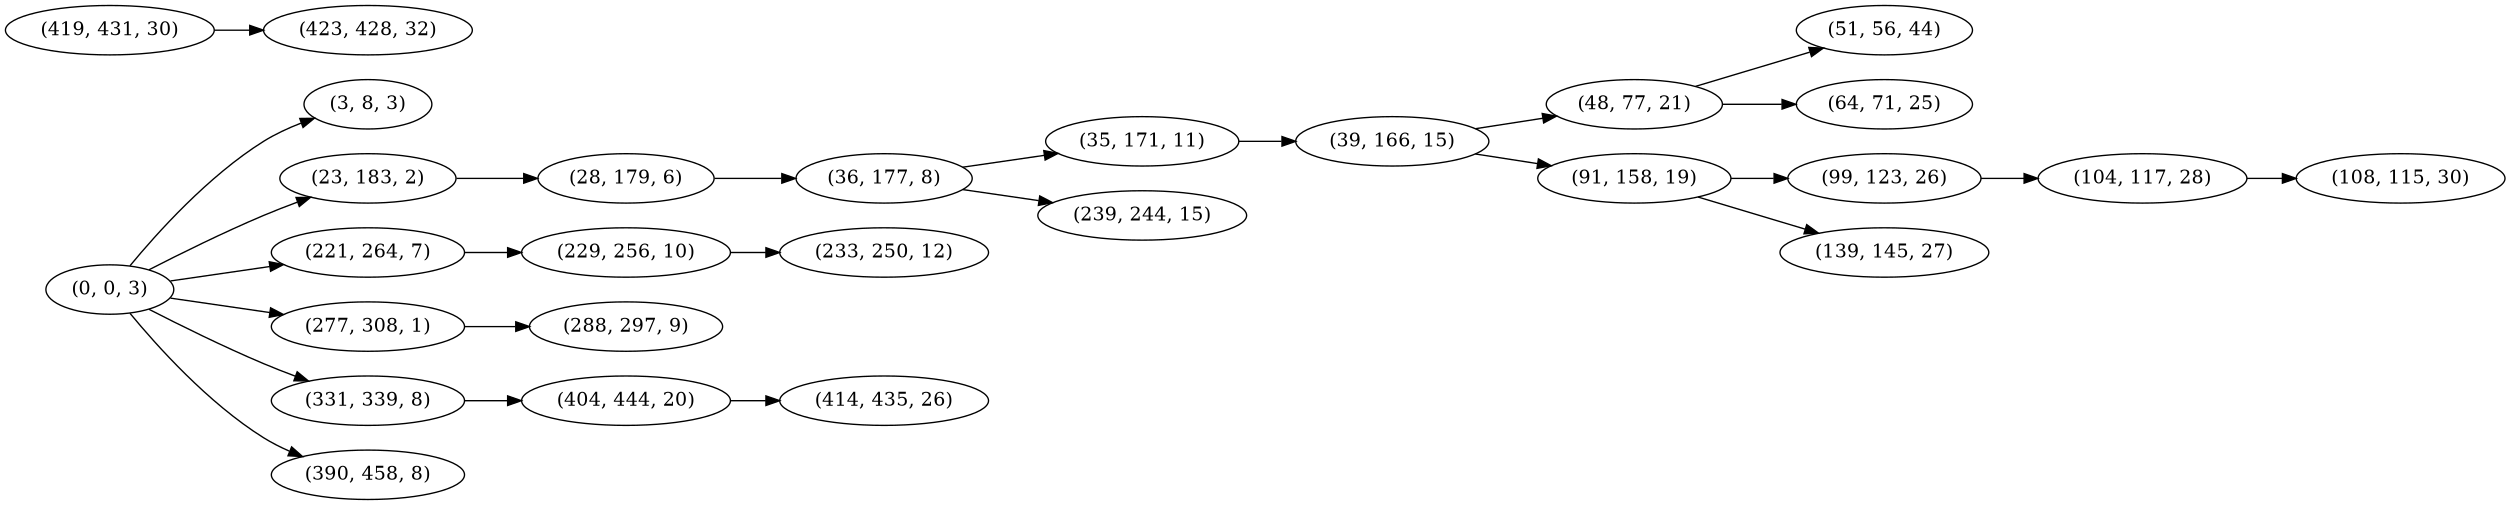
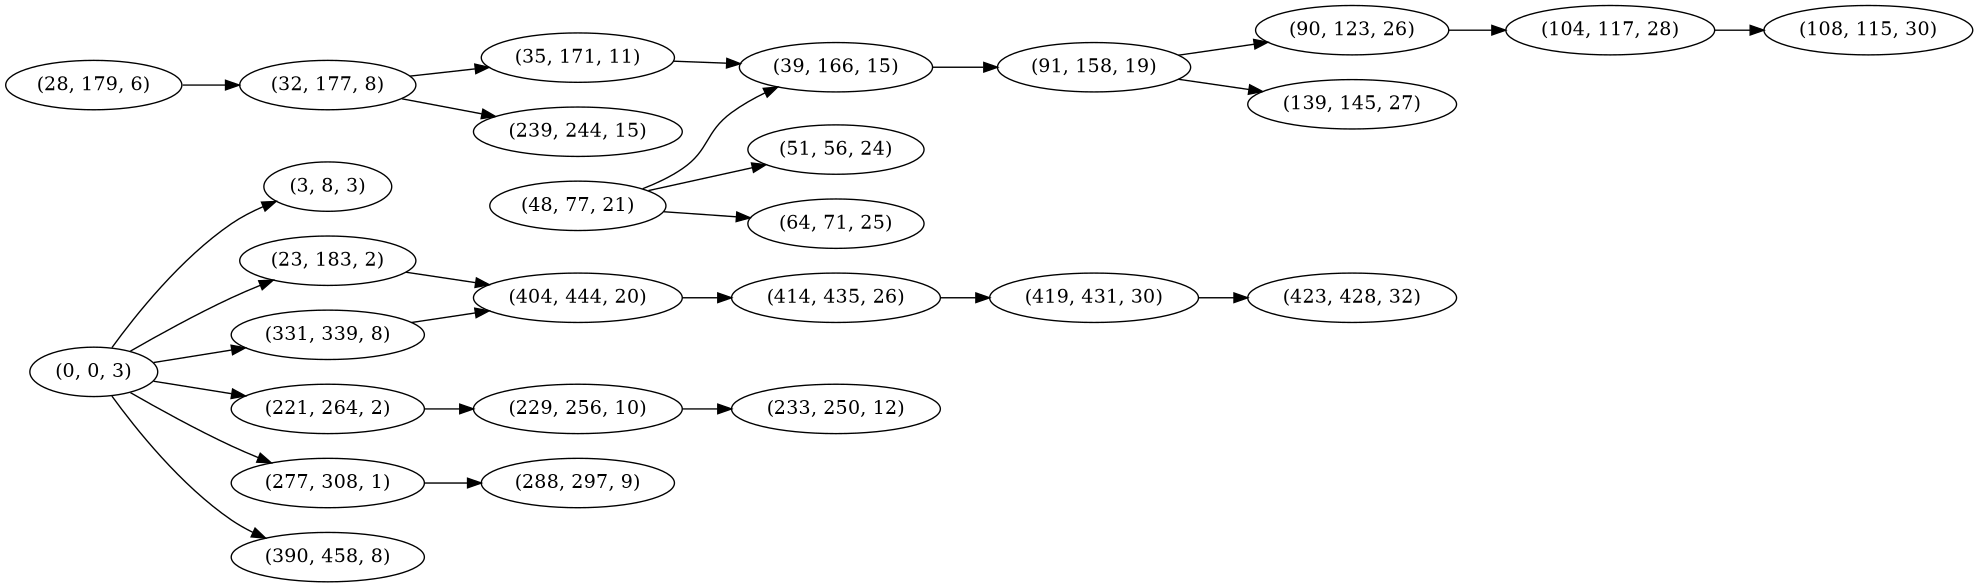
(1884, 30) -> (836, 150)
(1509, 123) -> (706, 143)
(490, 178) -> (441, 277)
(884, 178) -> (328, 85)
(1884, 178) -> (1352, 30)
(368, 252) -> (328, 409)
none -> (958, 298)
